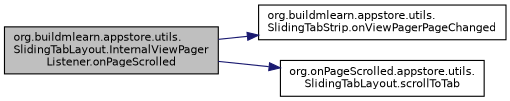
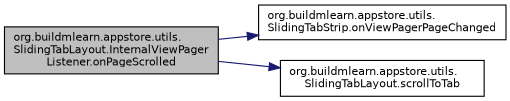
(382, 78) -> (382, 78)
